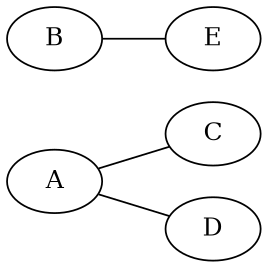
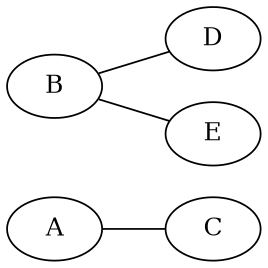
(134, 205) -> (134, 62)
